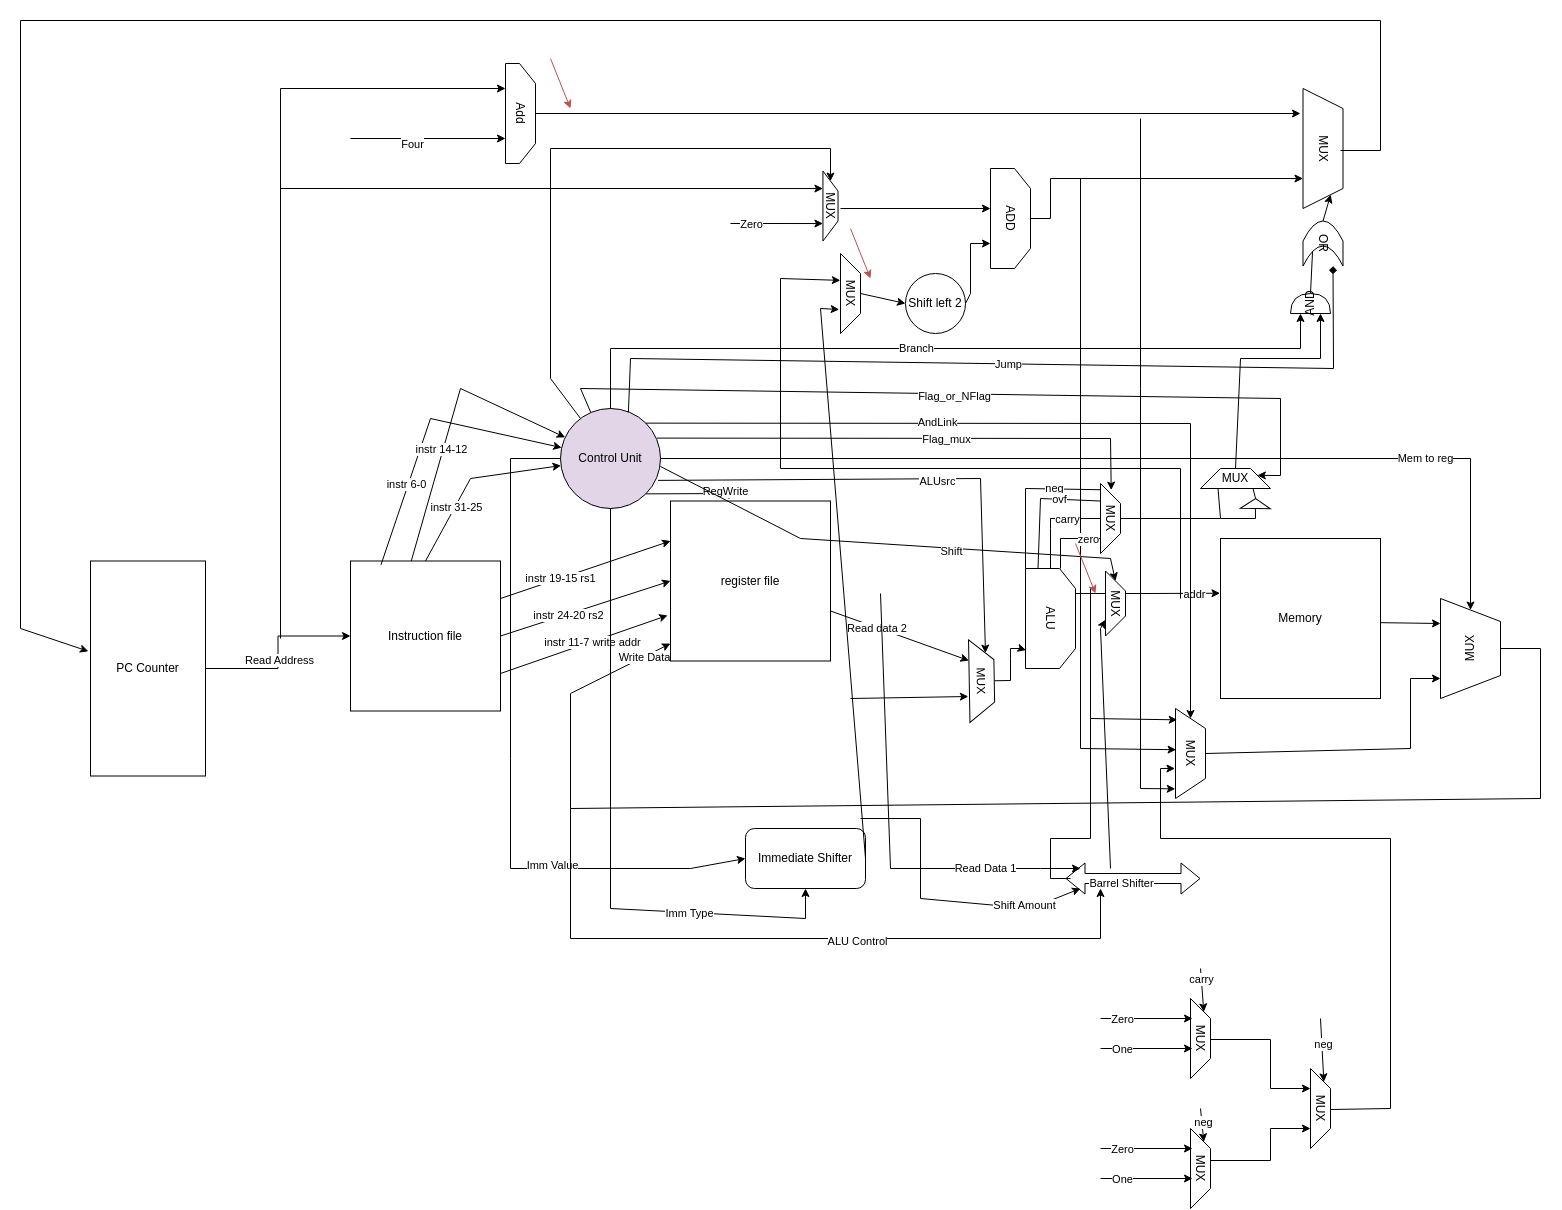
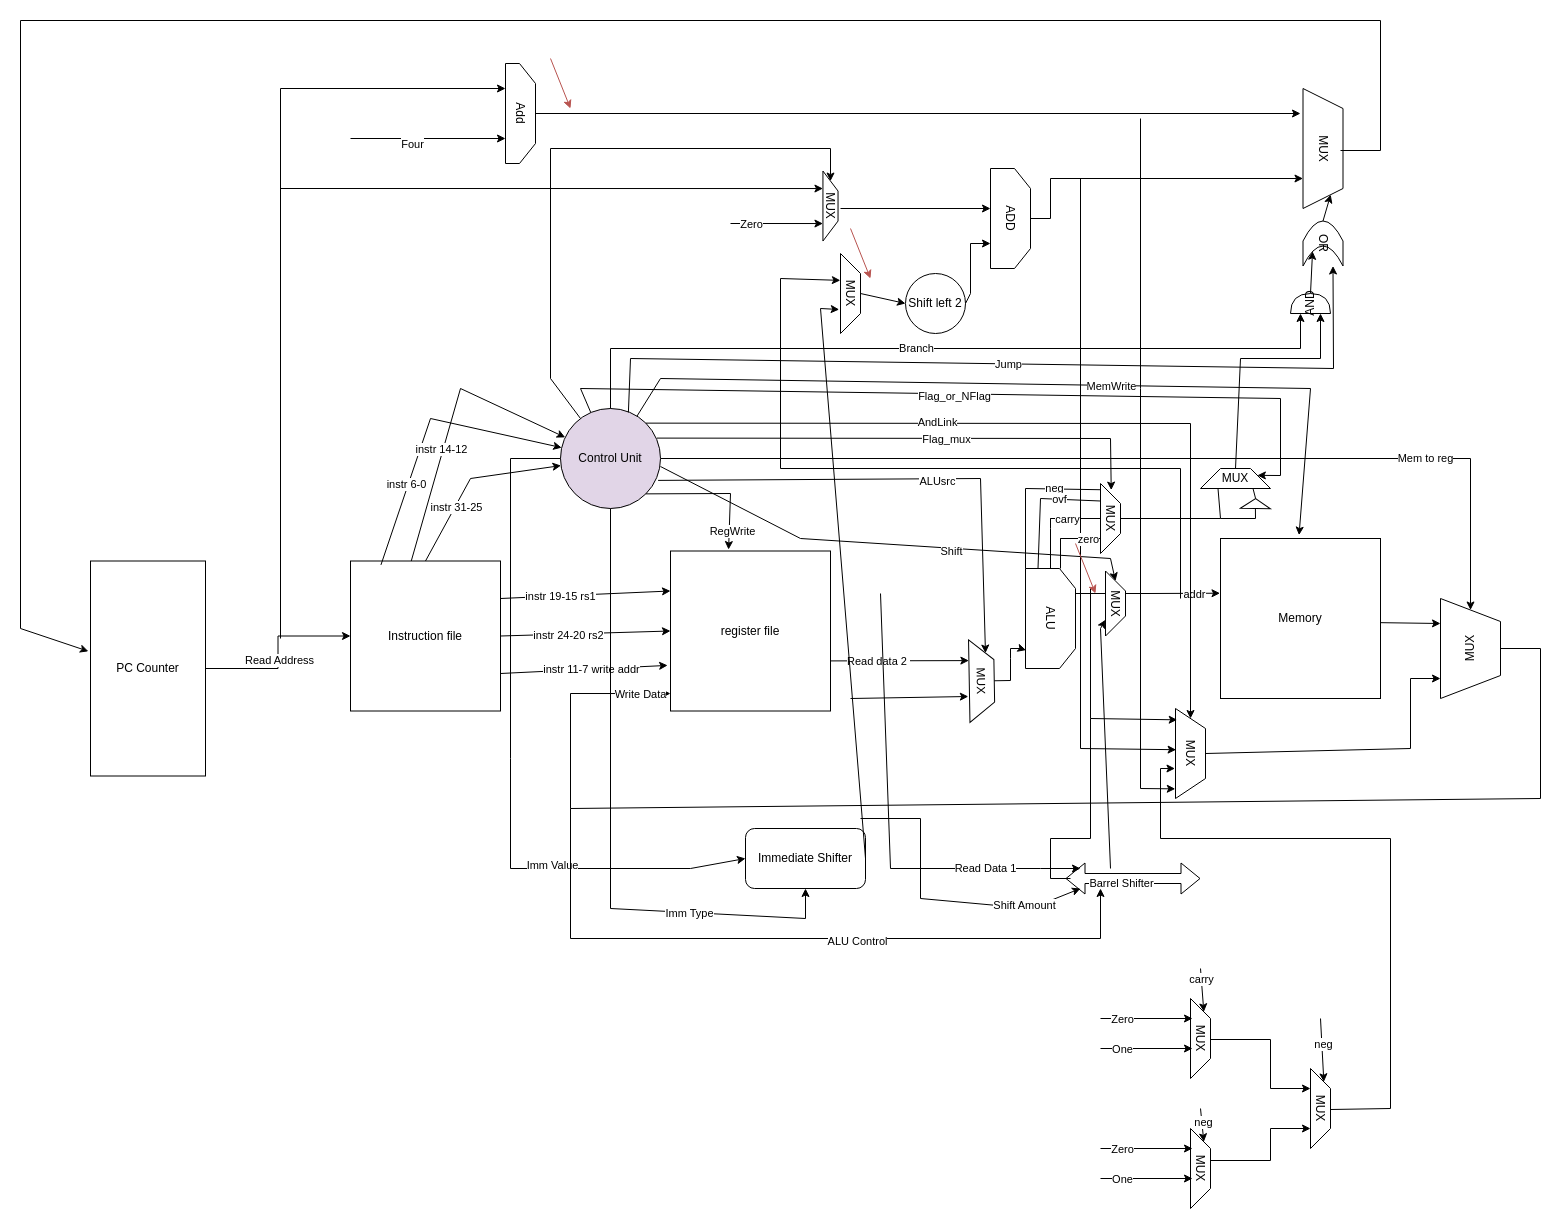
(1312, 256) -> (1312, 259)
(1333, 275) -> (1333, 274)
none -> (1034, 384)
(751, 581) -> (751, 631)
